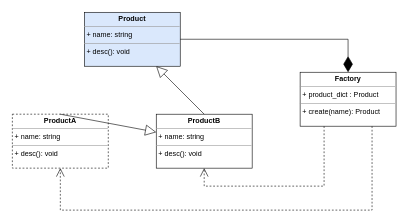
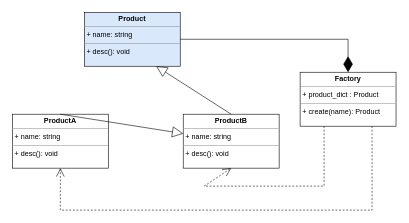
(60, 141) -> (60, 141)
(204, 141) -> (231, 141)
